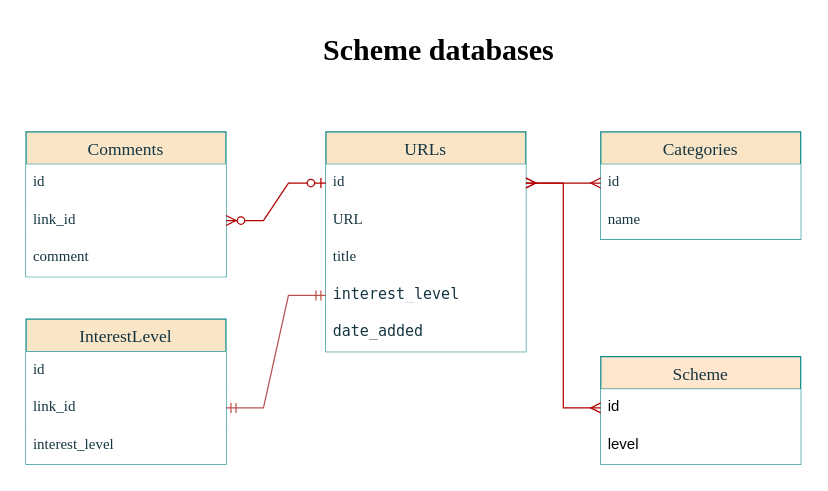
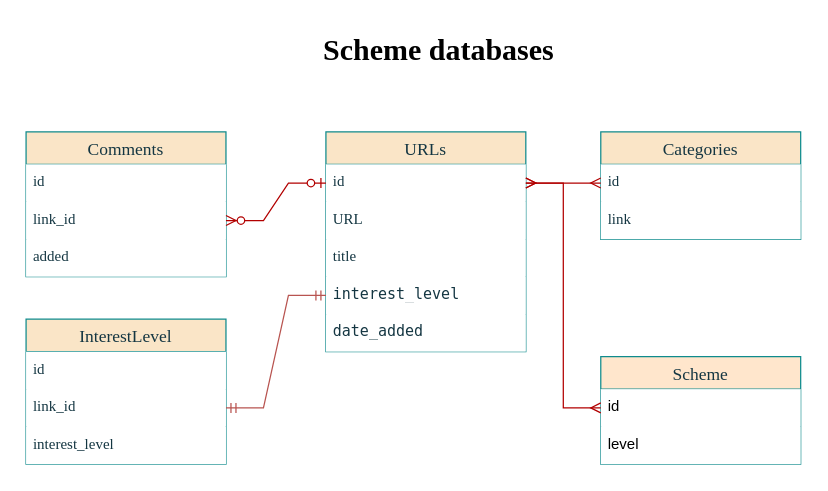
(625, 220) -> (621, 220)
(63, 257) -> (54, 257)
